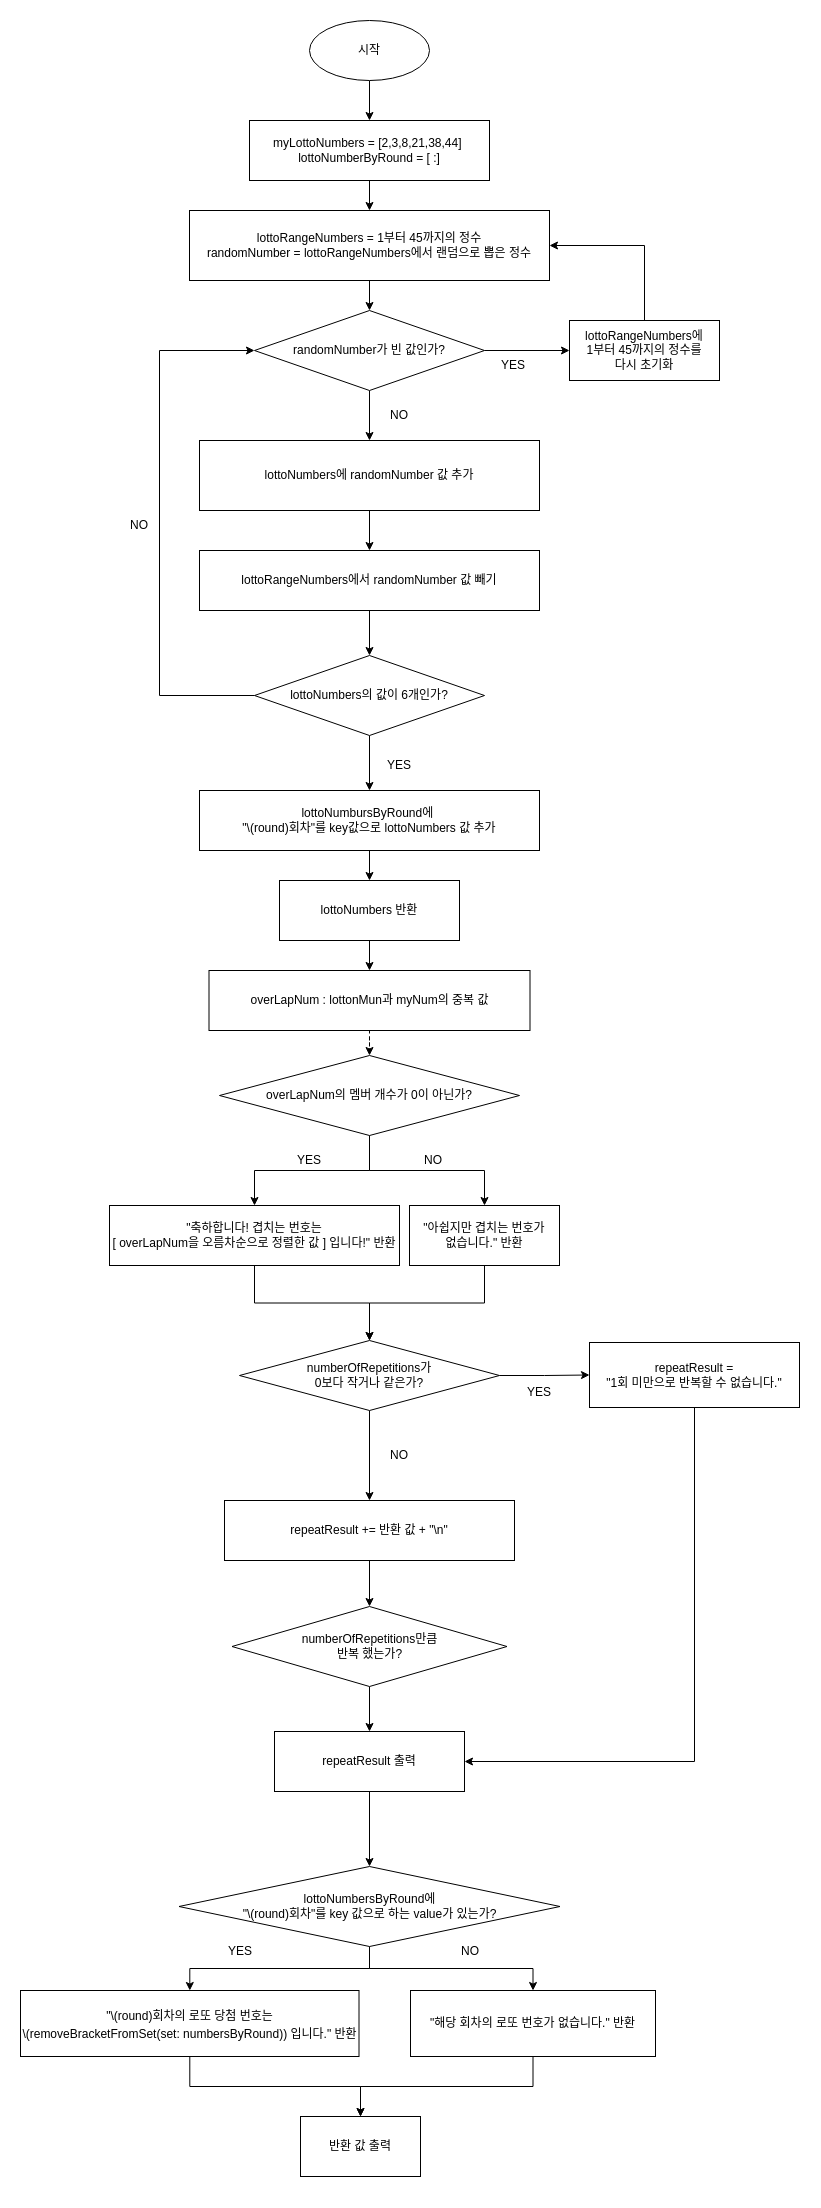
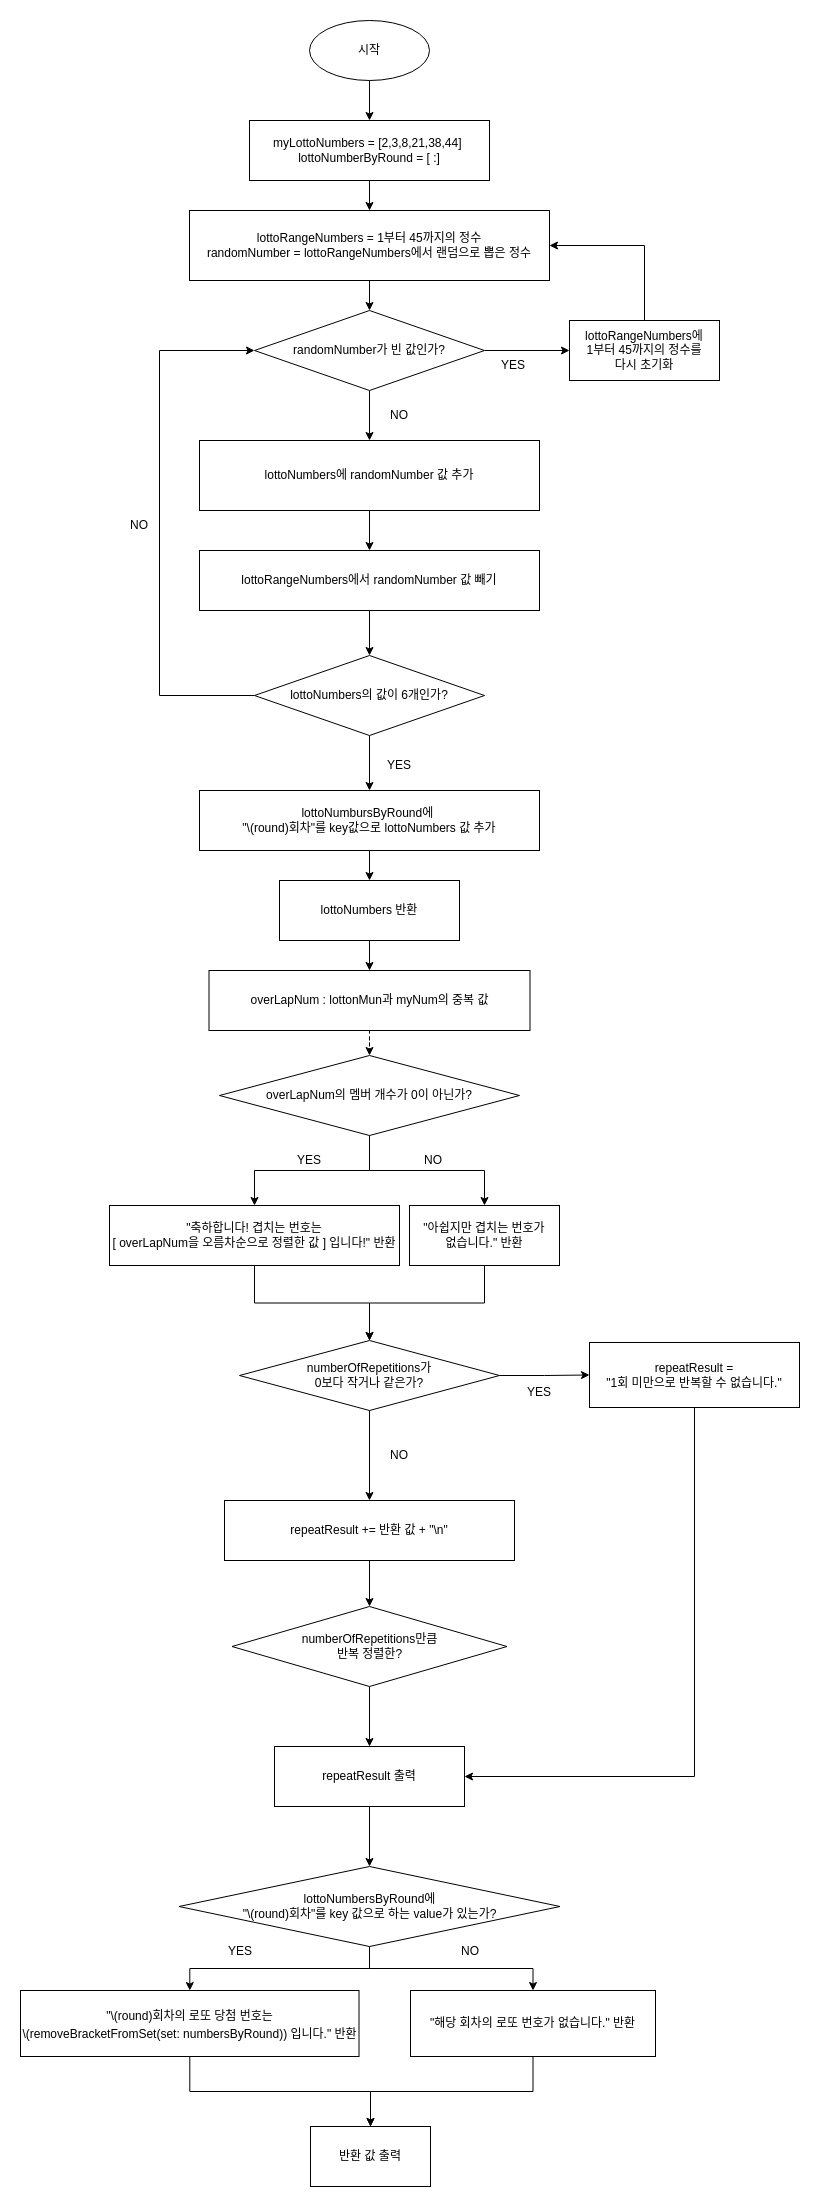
(370, 1647) -> (370, 1647)
(370, 1762) -> (370, 1777)
(361, 2147) -> (371, 2157)
